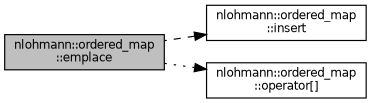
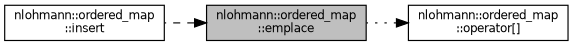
(180, 38) -> (179, 23)
